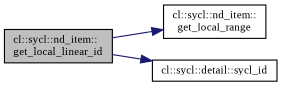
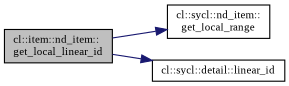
(58, 46) -> (58, 46)
(215, 71) -> (219, 71)
